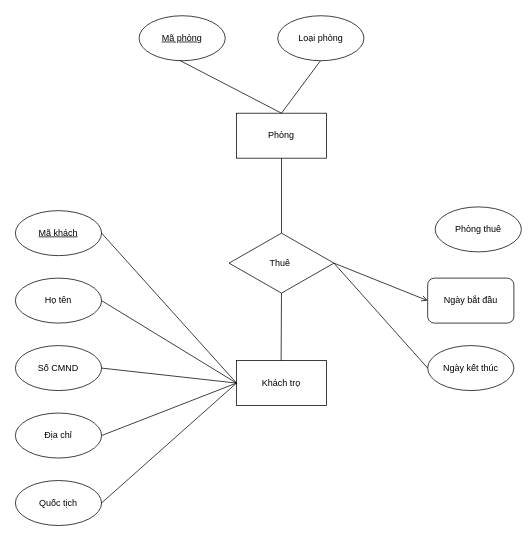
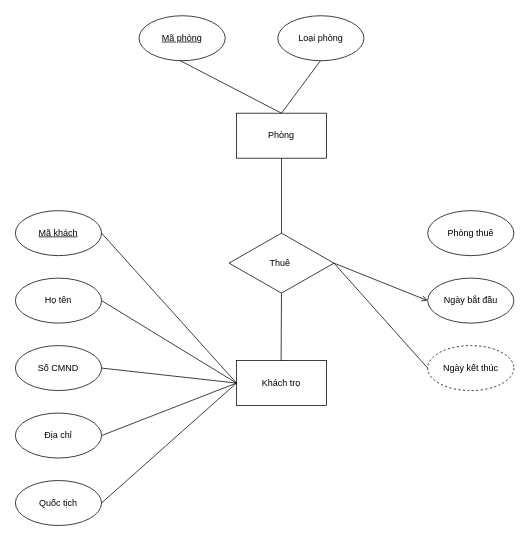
(479, 229) -> (471, 233)
(471, 300) -> (471, 300)
(471, 368) -> (471, 368)
